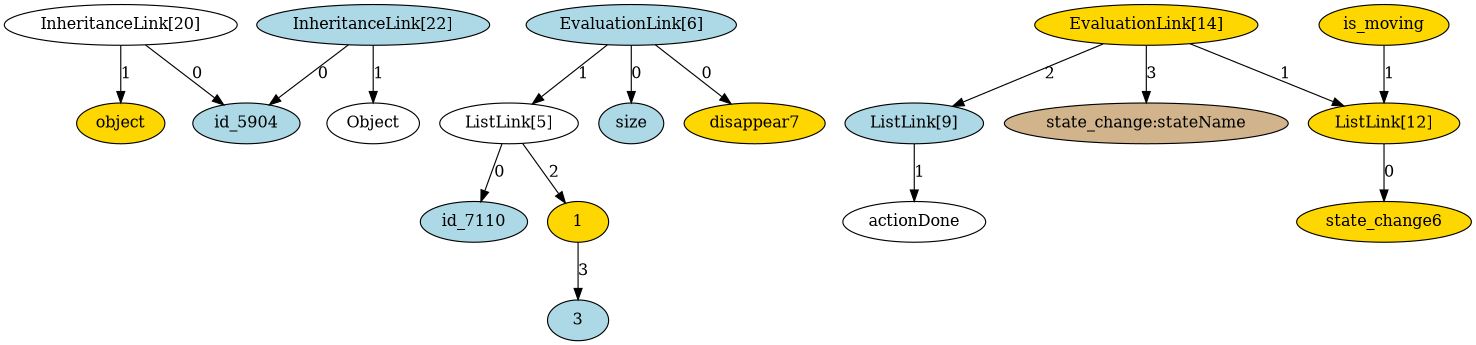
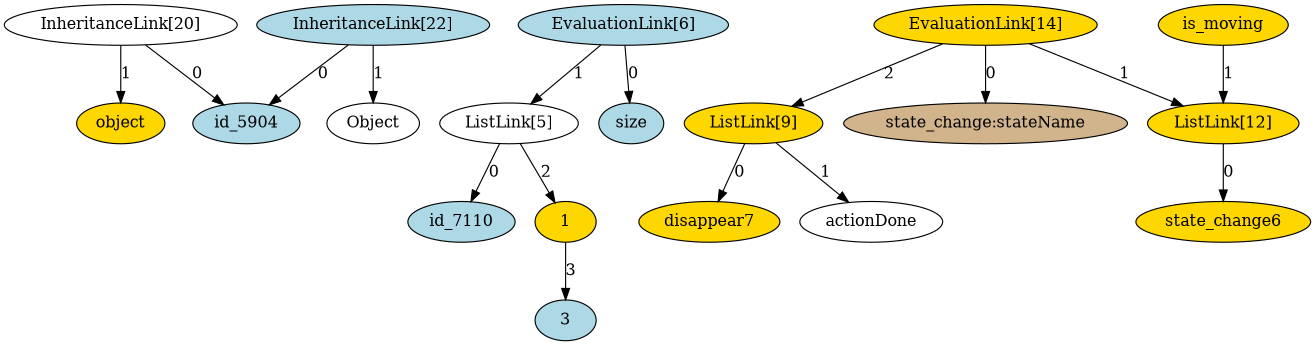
(689, 71) -> (734, 168)
(1152, 74) -> (991, 74)
(914, 123) -> (754, 123)
